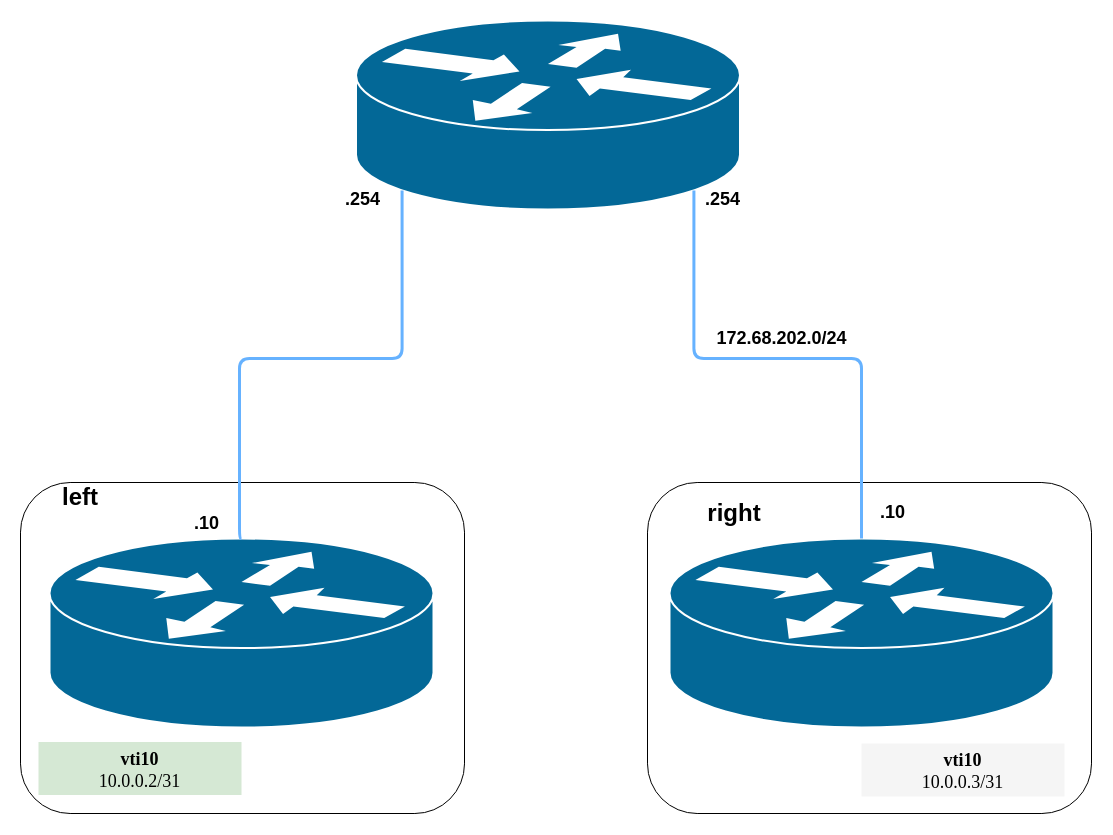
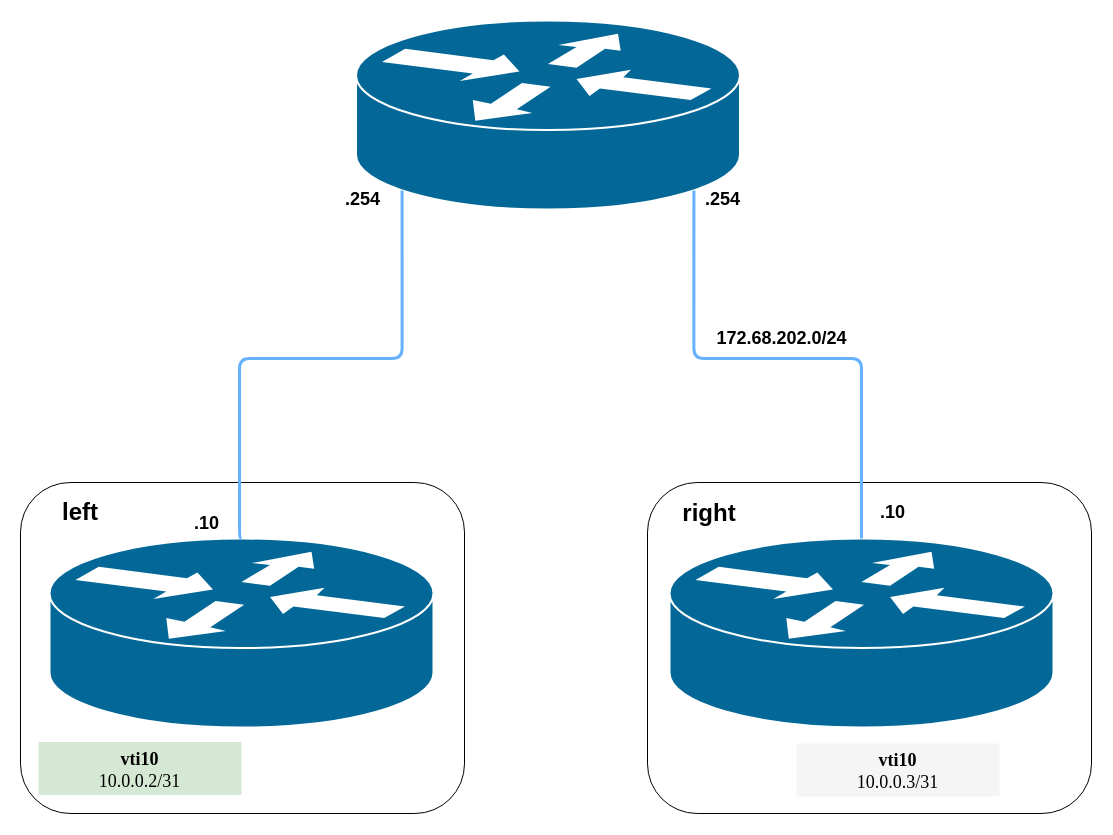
(81, 498) -> (81, 513)
(735, 513) -> (710, 513)
(963, 770) -> (898, 770)
